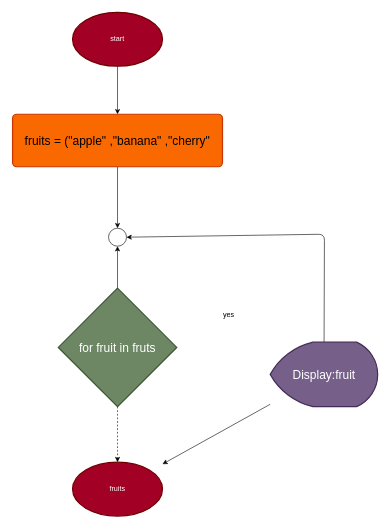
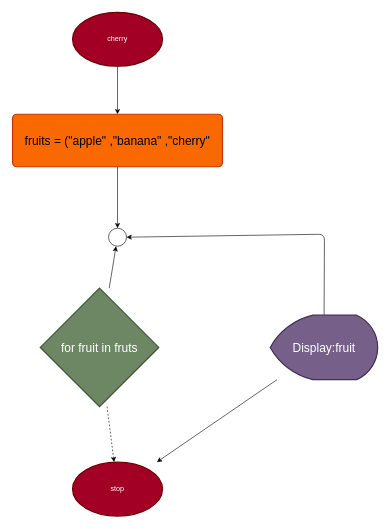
(117, 39) -> (117, 39)
(228, 315) -> none
(117, 348) -> (99, 348)
(324, 375) -> (324, 348)
(117, 489) -> (117, 489)
